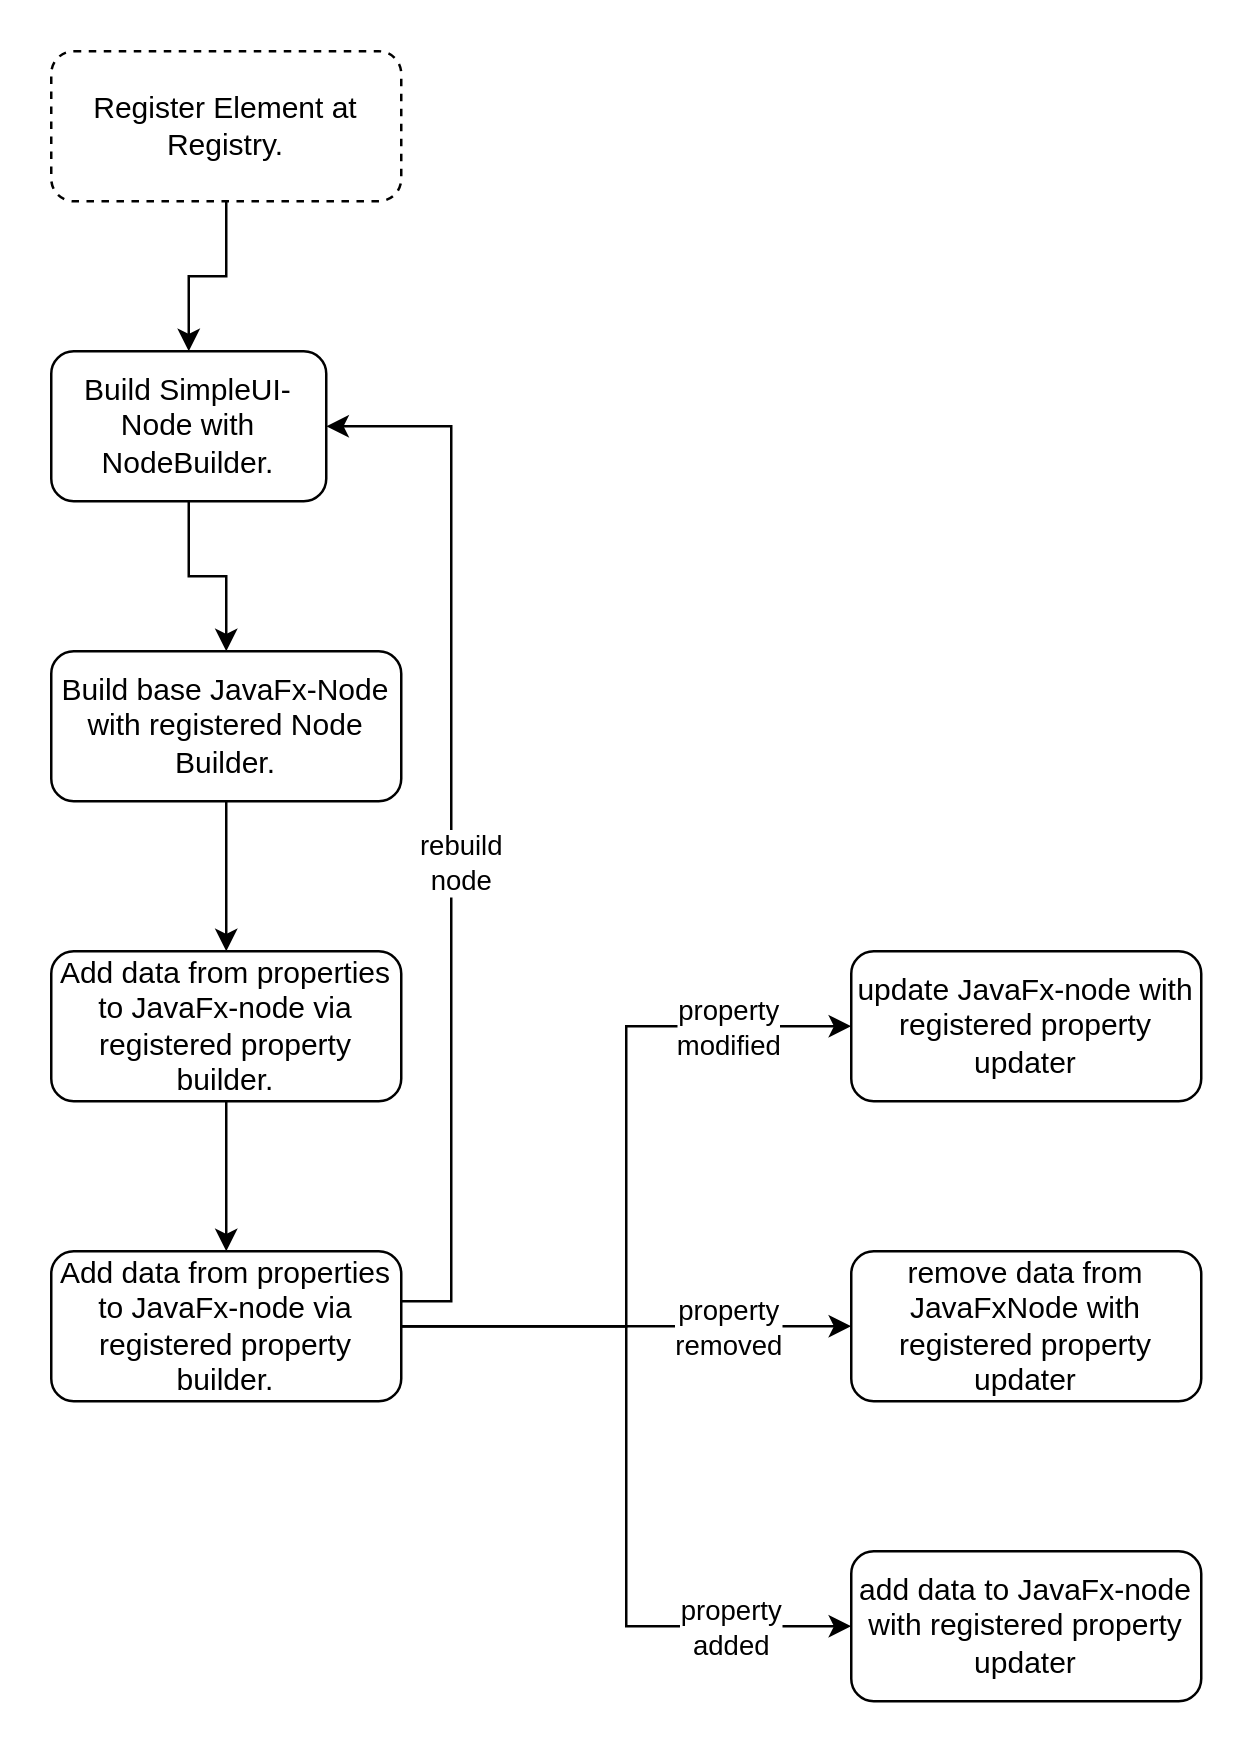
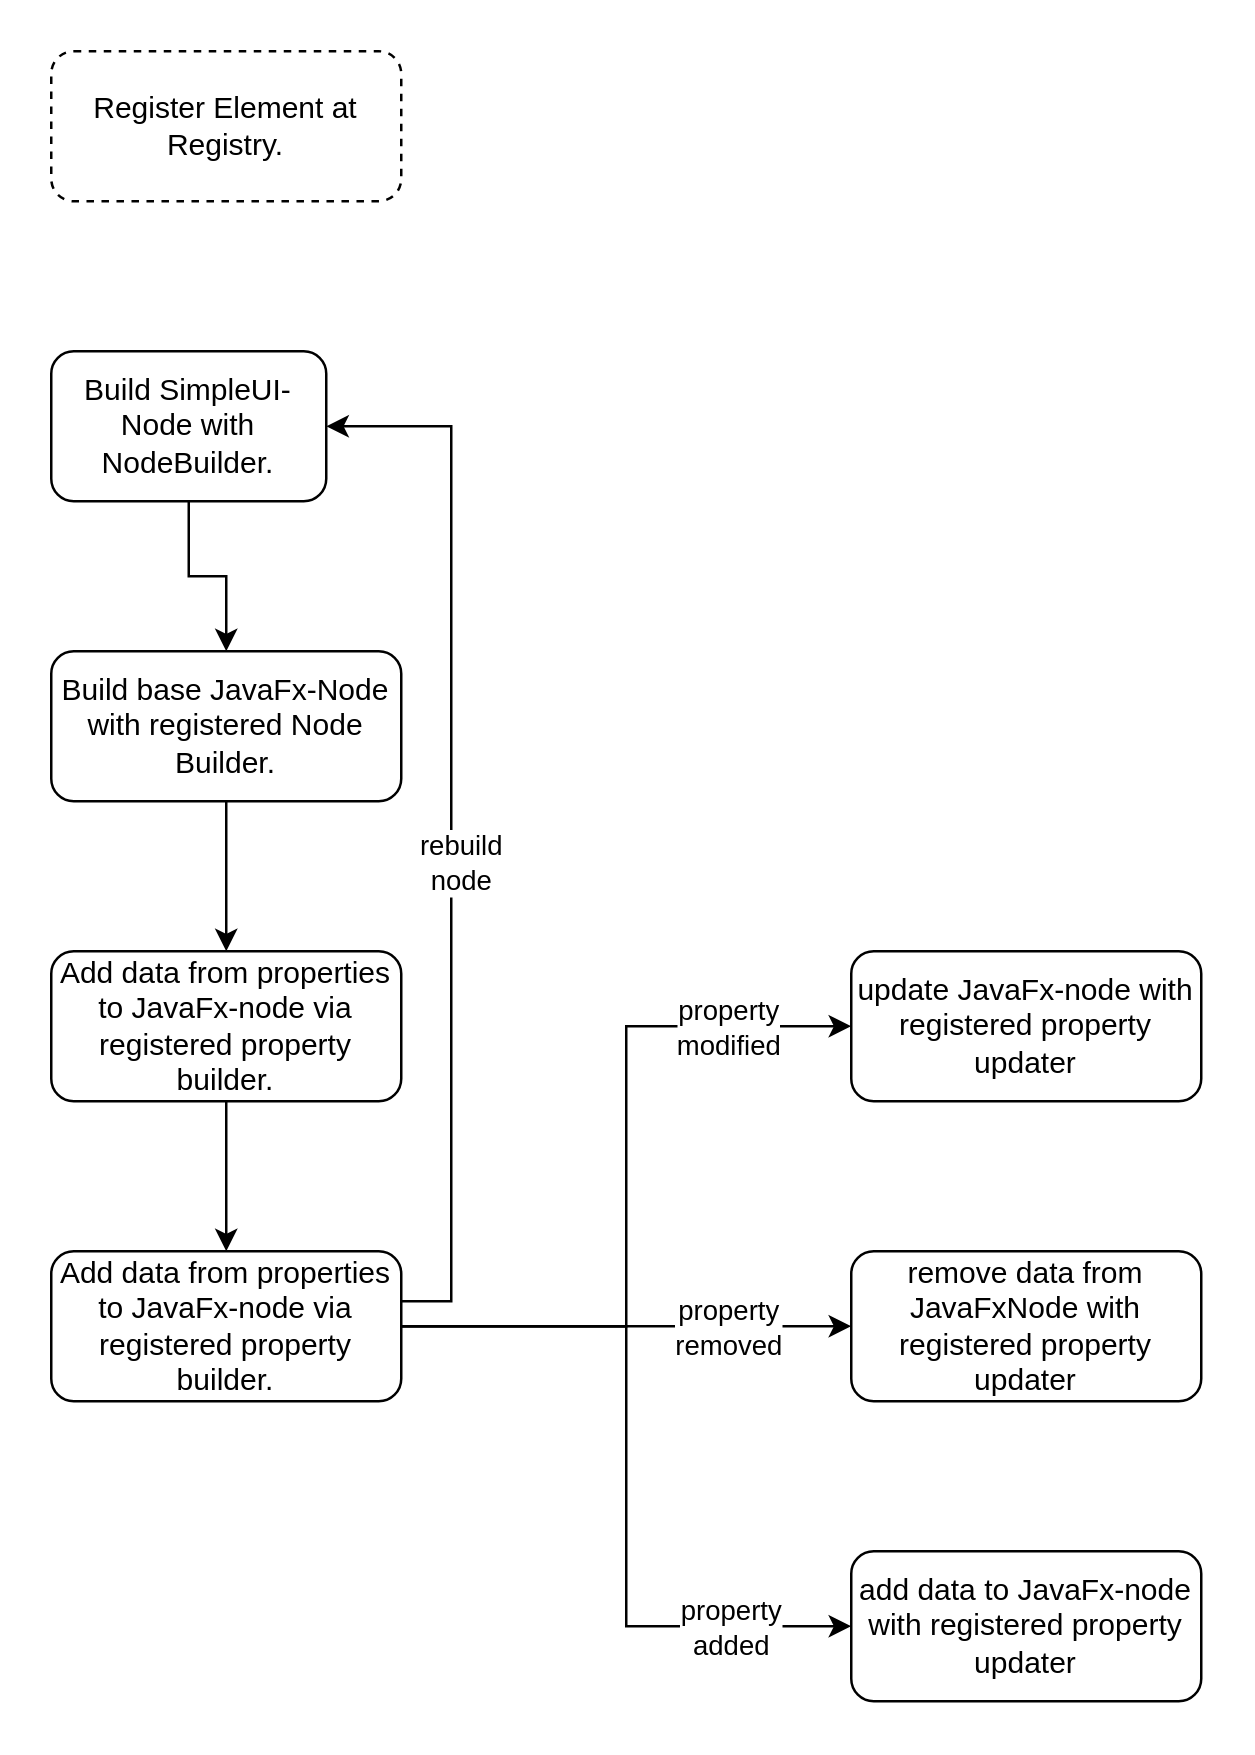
(216, 276) -> none
